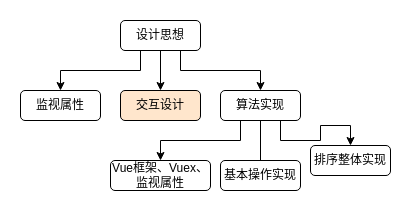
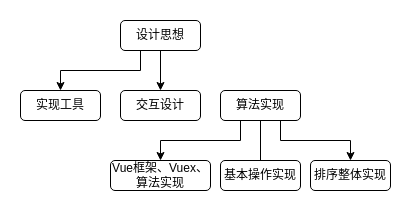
(217, 71) -> none
(61, 106) -> (61, 106)
(161, 106) -> (161, 106)
(351, 161) -> (351, 176)
(161, 176) -> (161, 176)
